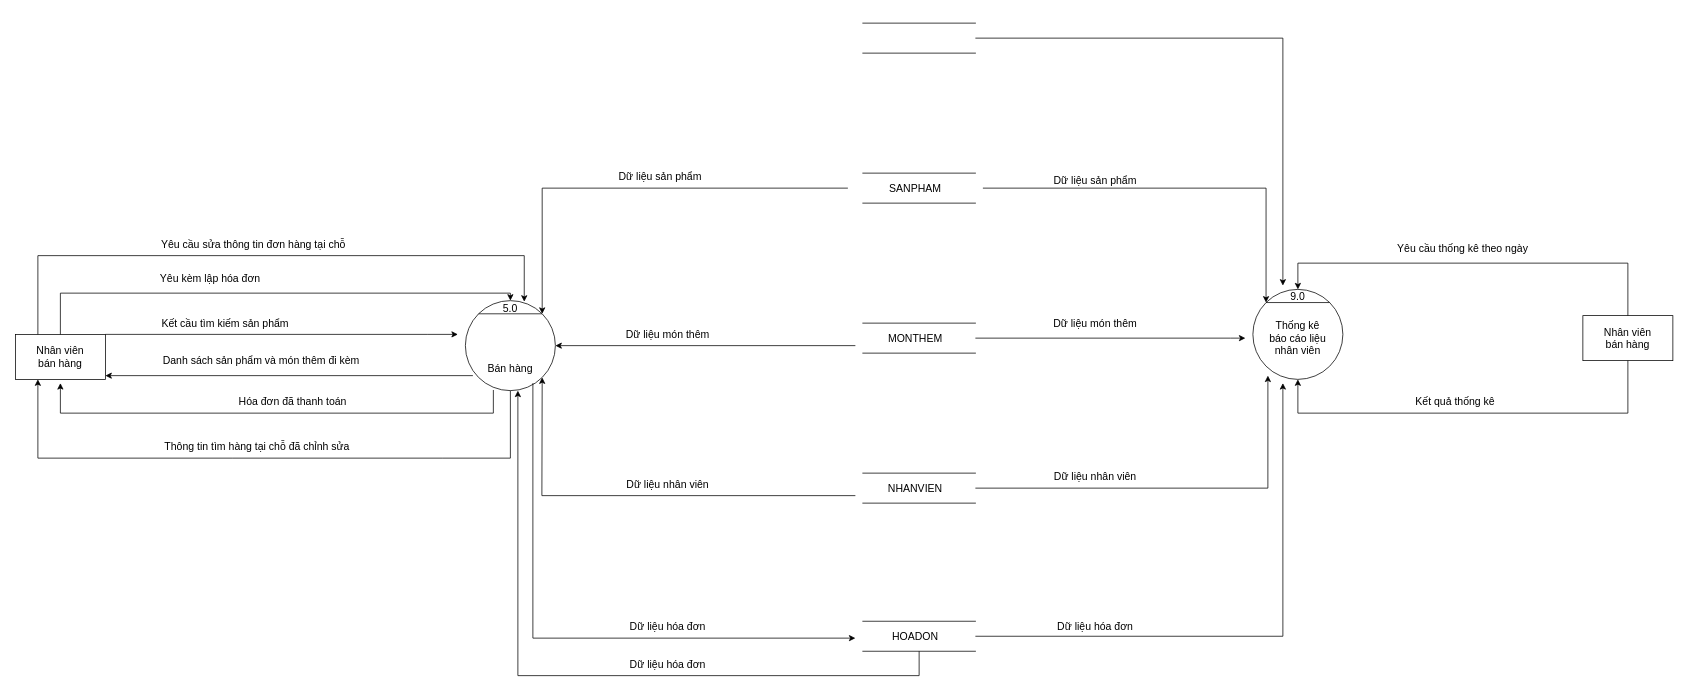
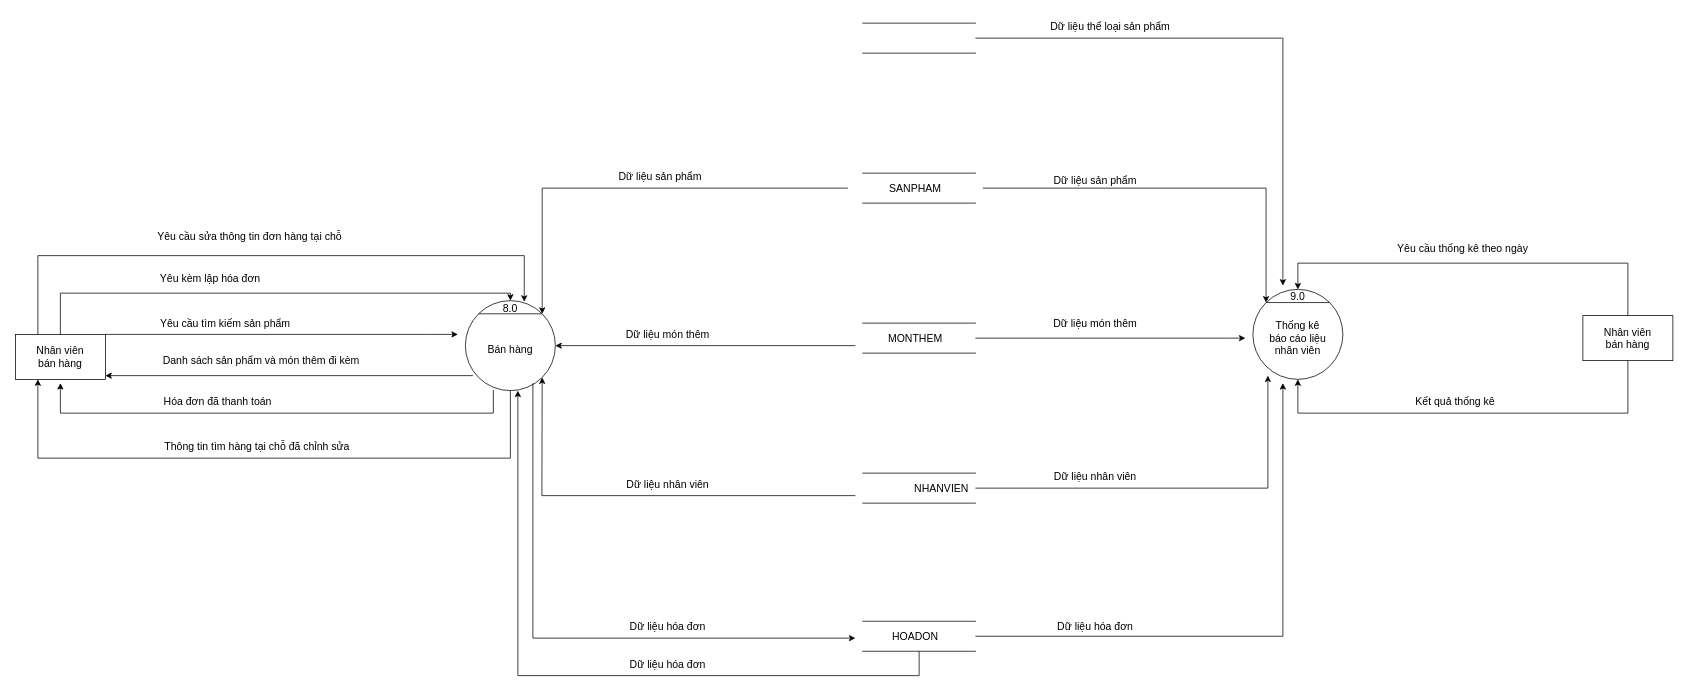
none -> (1110, 27)
(254, 244) -> (250, 237)
(510, 308) -> (510, 308)
(225, 323) -> (225, 323)
(510, 368) -> (510, 349)
(293, 402) -> (218, 402)
(915, 488) -> (942, 488)
